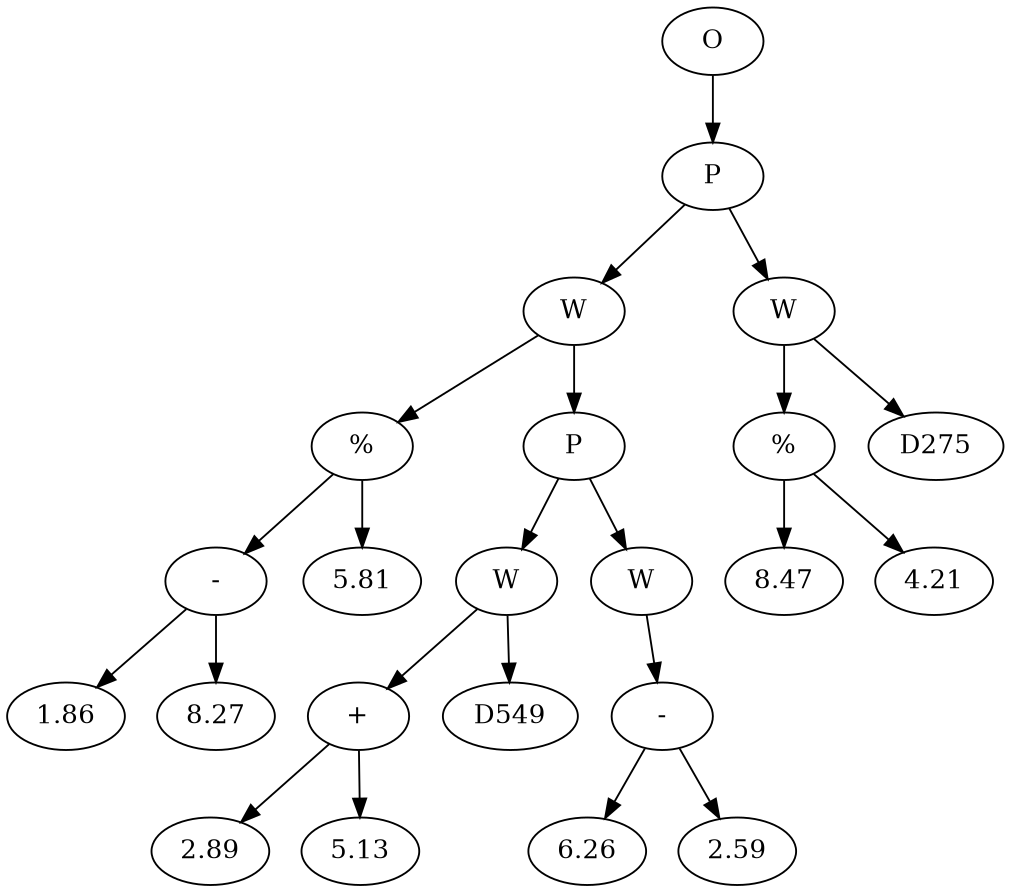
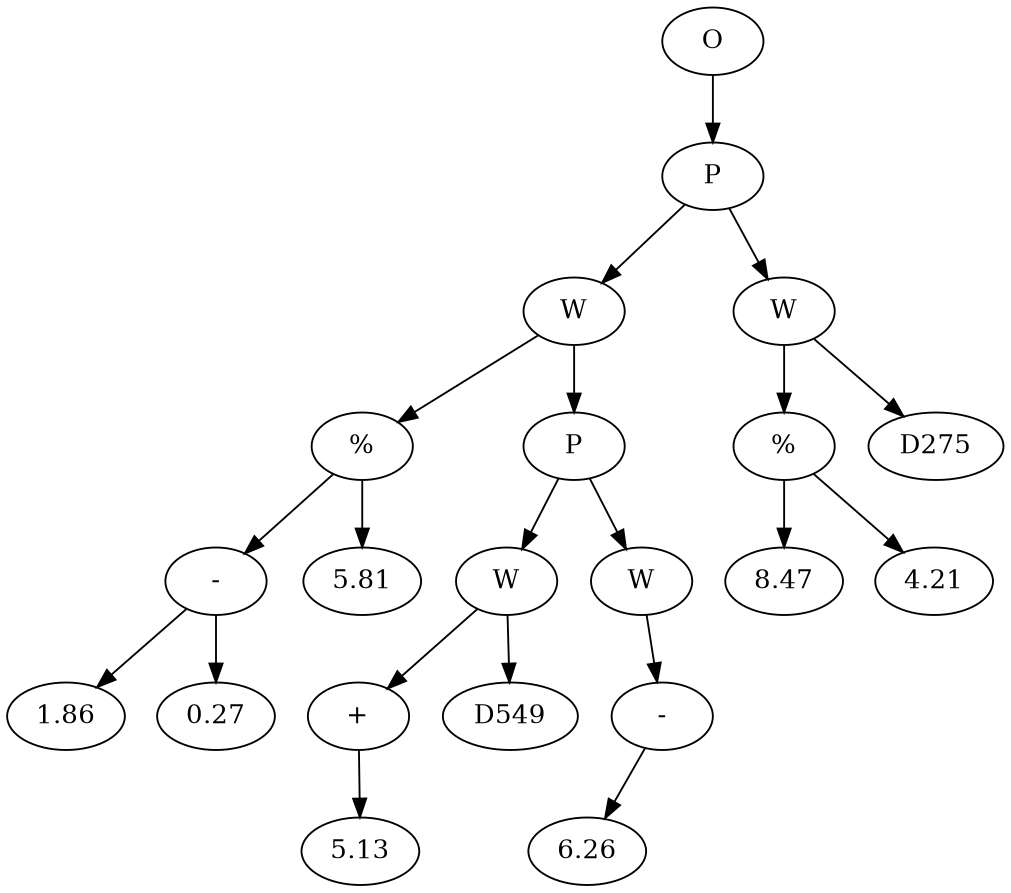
(216, 716) -> (216, 716)
(210, 851) -> none
(737, 851) -> none
